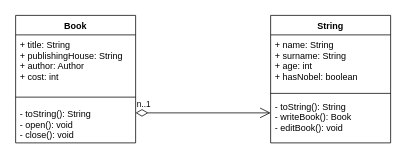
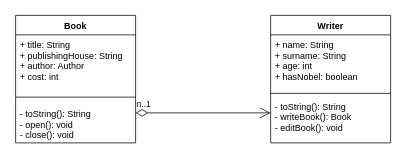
(330, 26) -> (330, 26)
